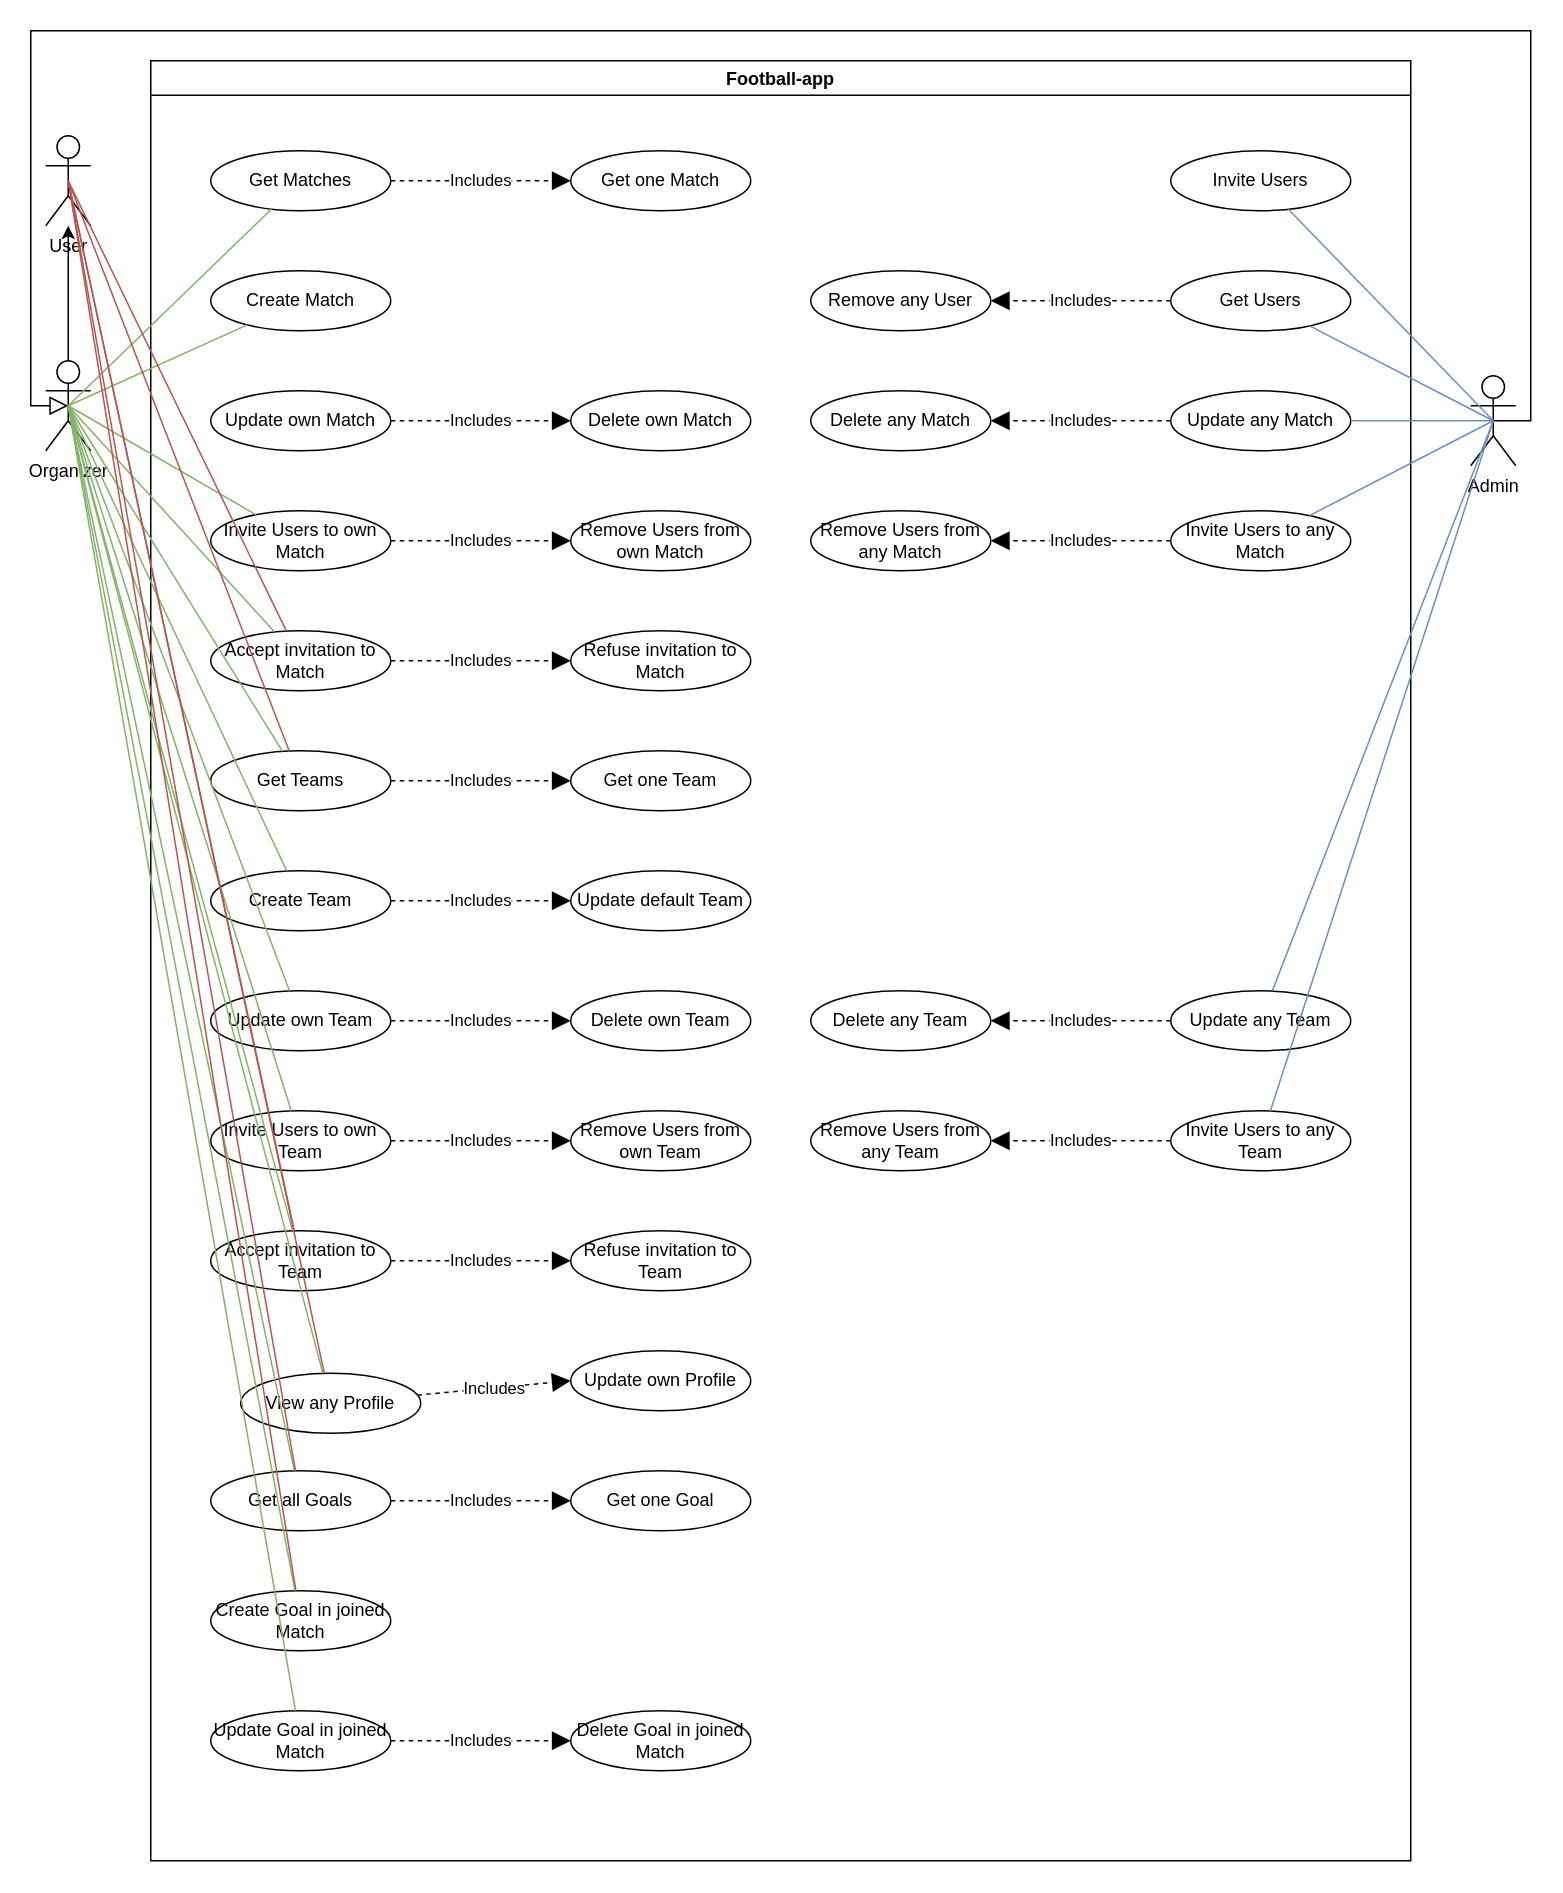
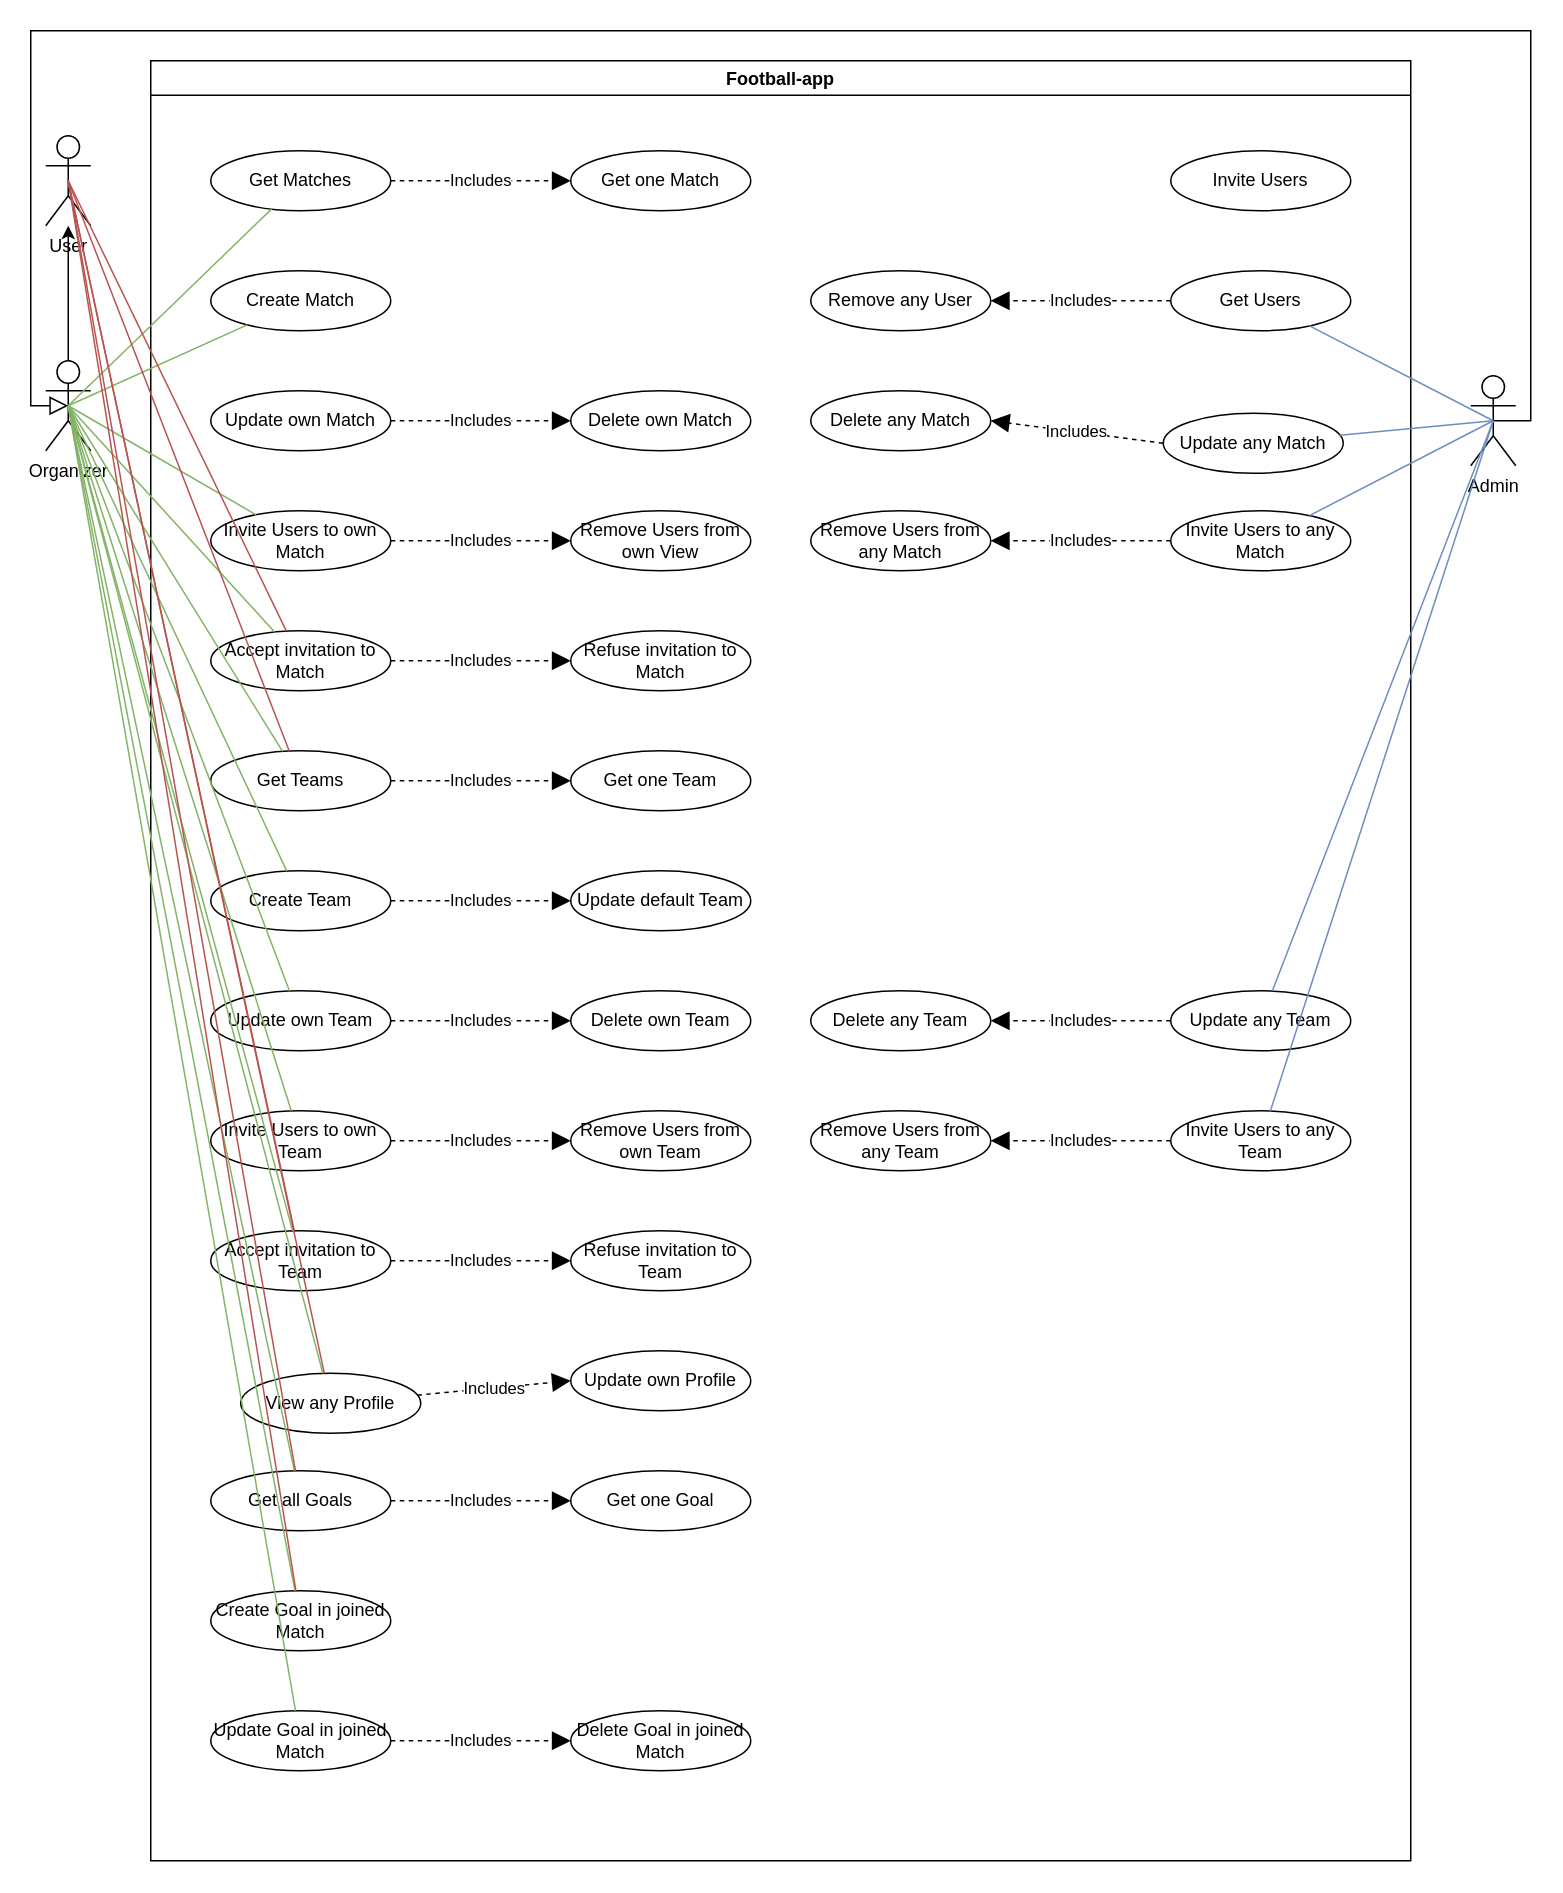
(1382, 306) -> none
(1261, 421) -> (1253, 443)
(661, 541) -> (661, 541)
